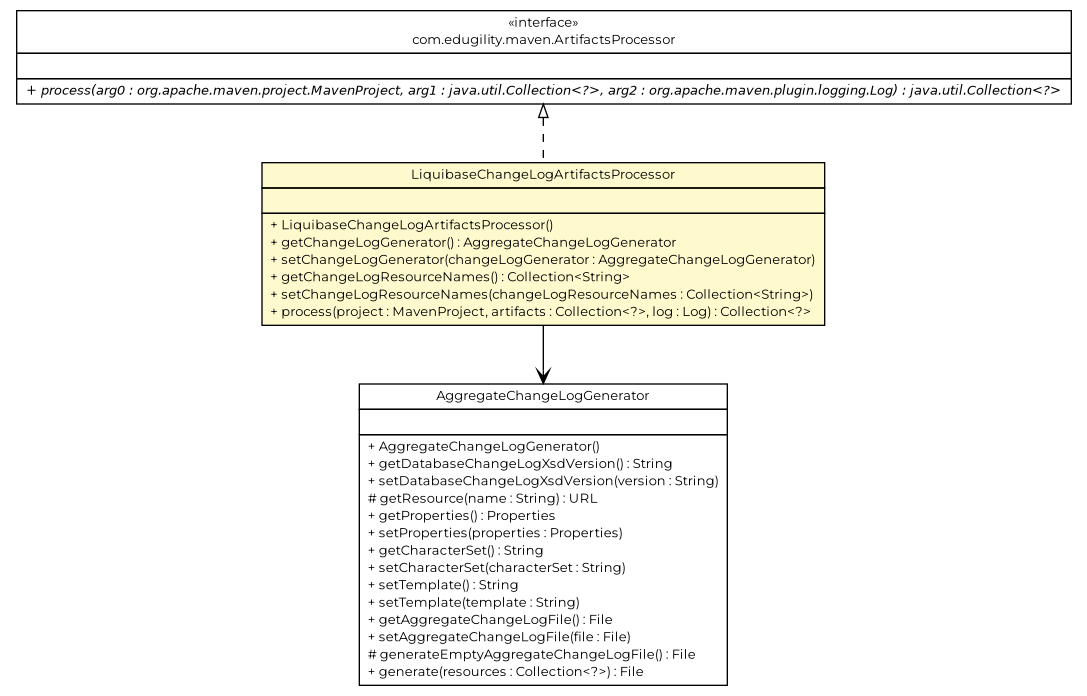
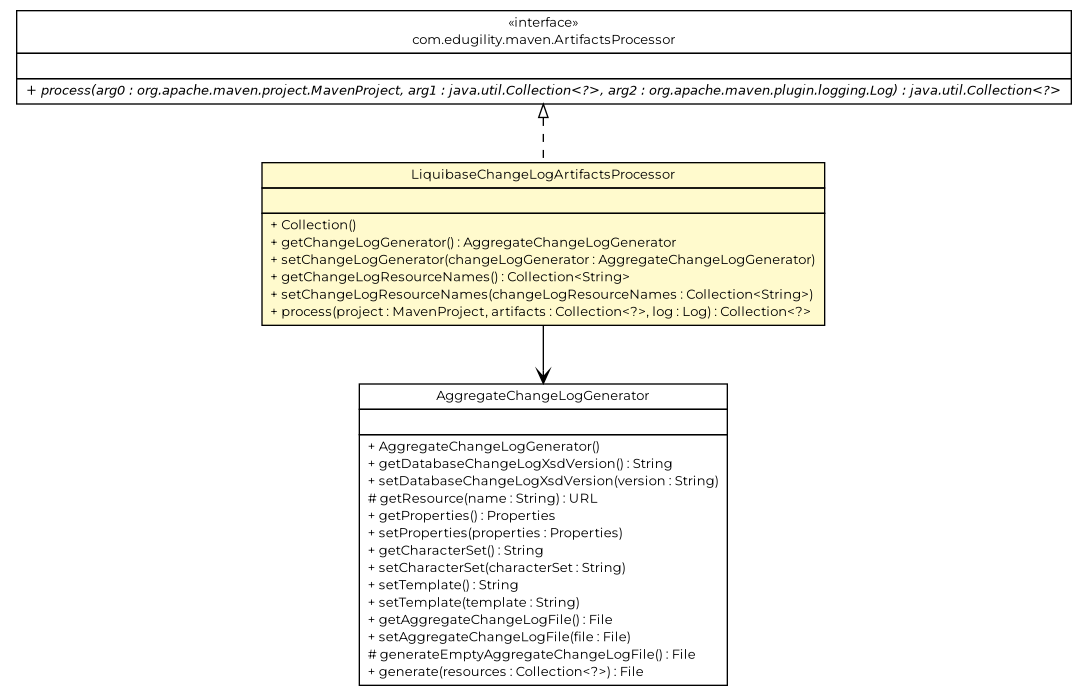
(412, 225) -> (314, 225)
